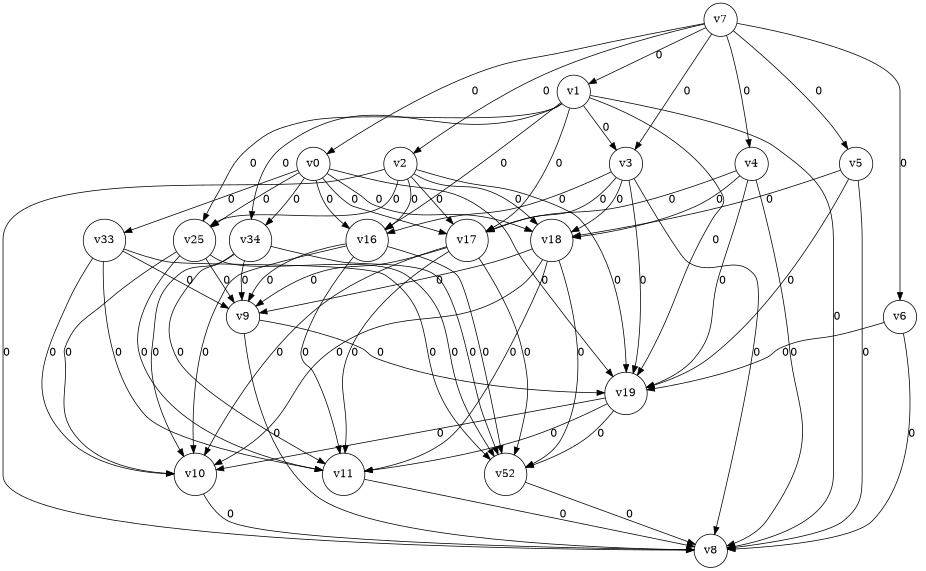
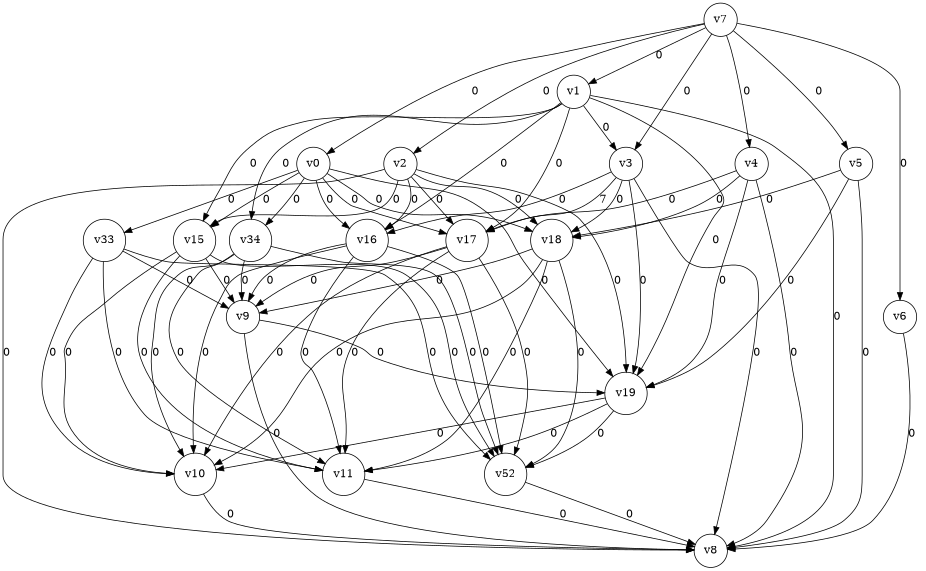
(603, 200) -> (603, 200)
(195, 240) -> (195, 240)
(770, 356) -> none
